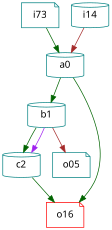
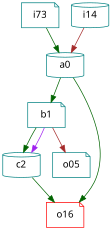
(46, 115) -> (46, 115)
